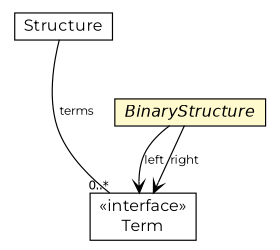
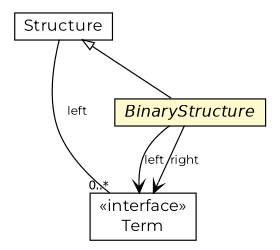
none -> (132, 72)
(77, 112) -> (77, 112)
